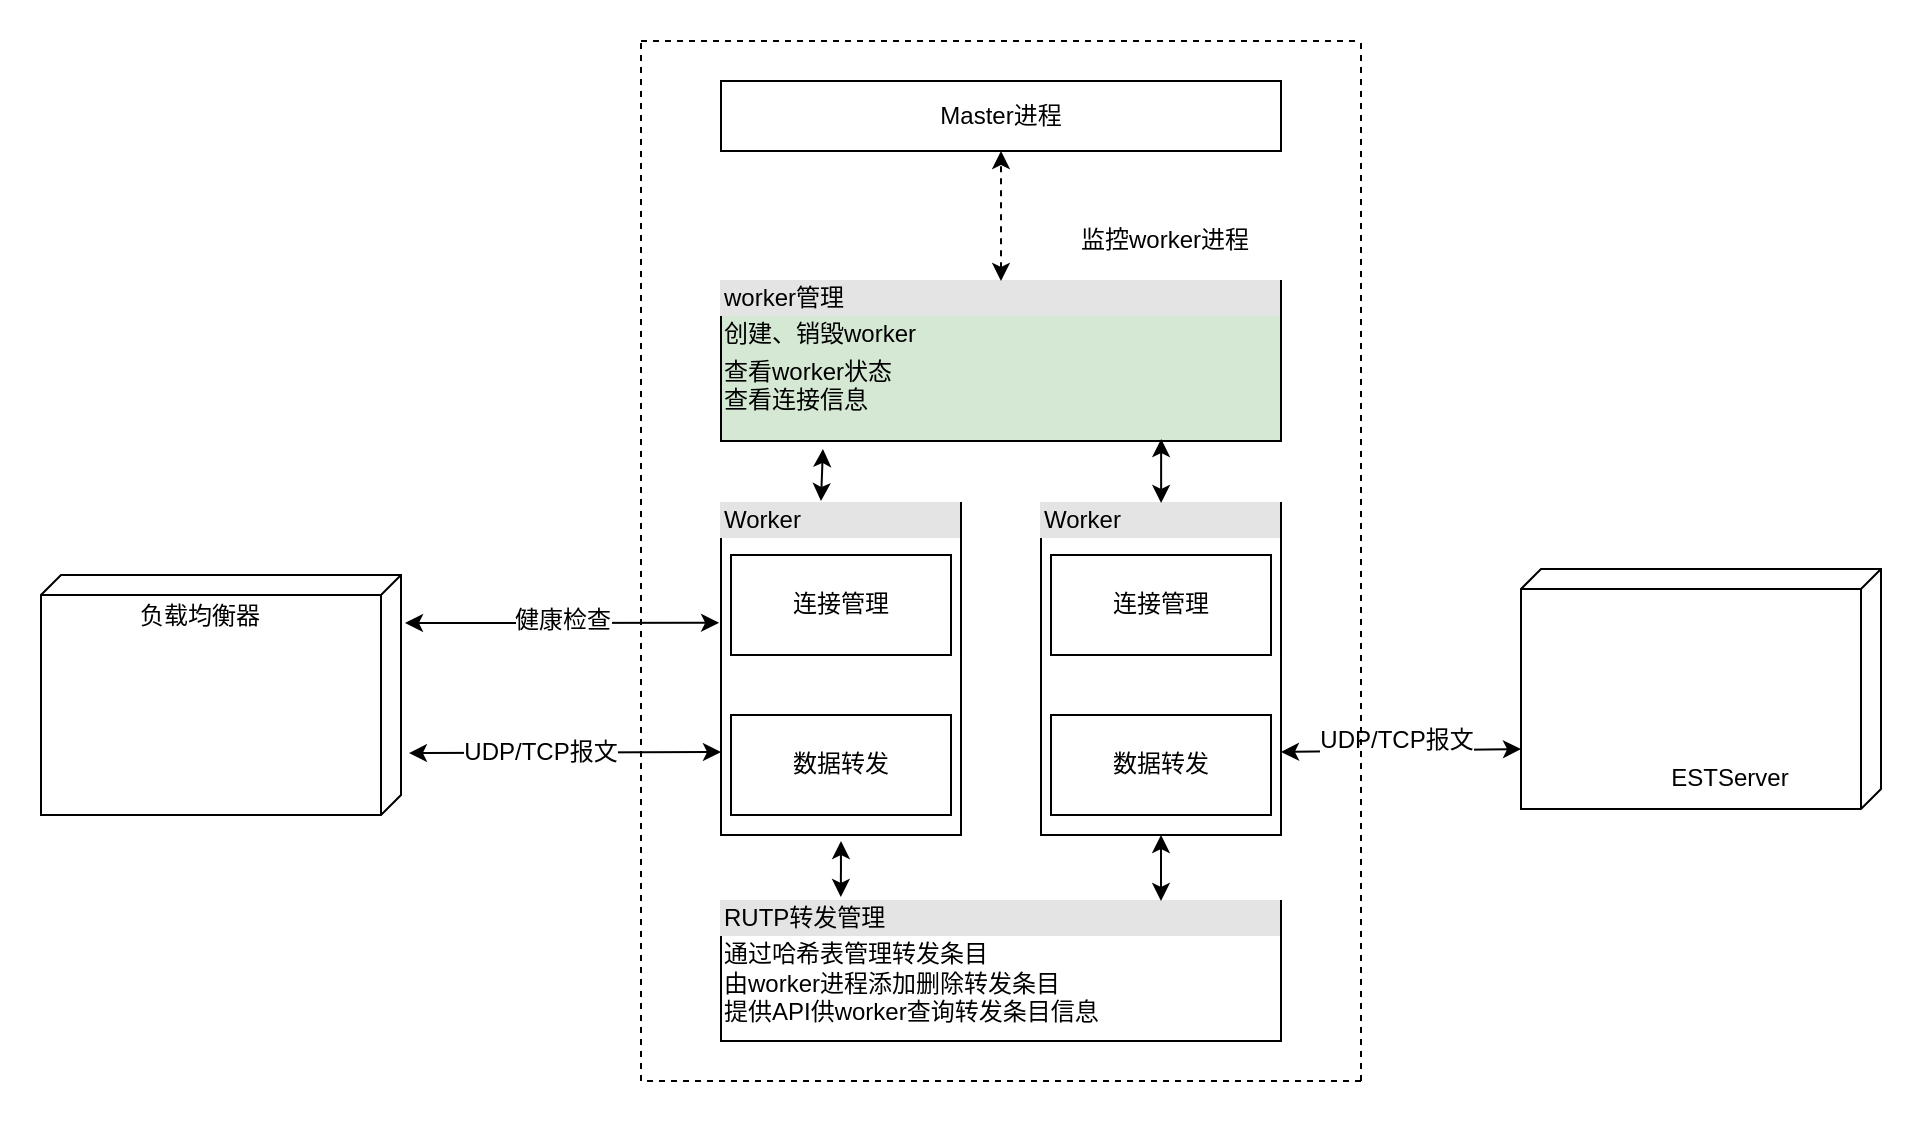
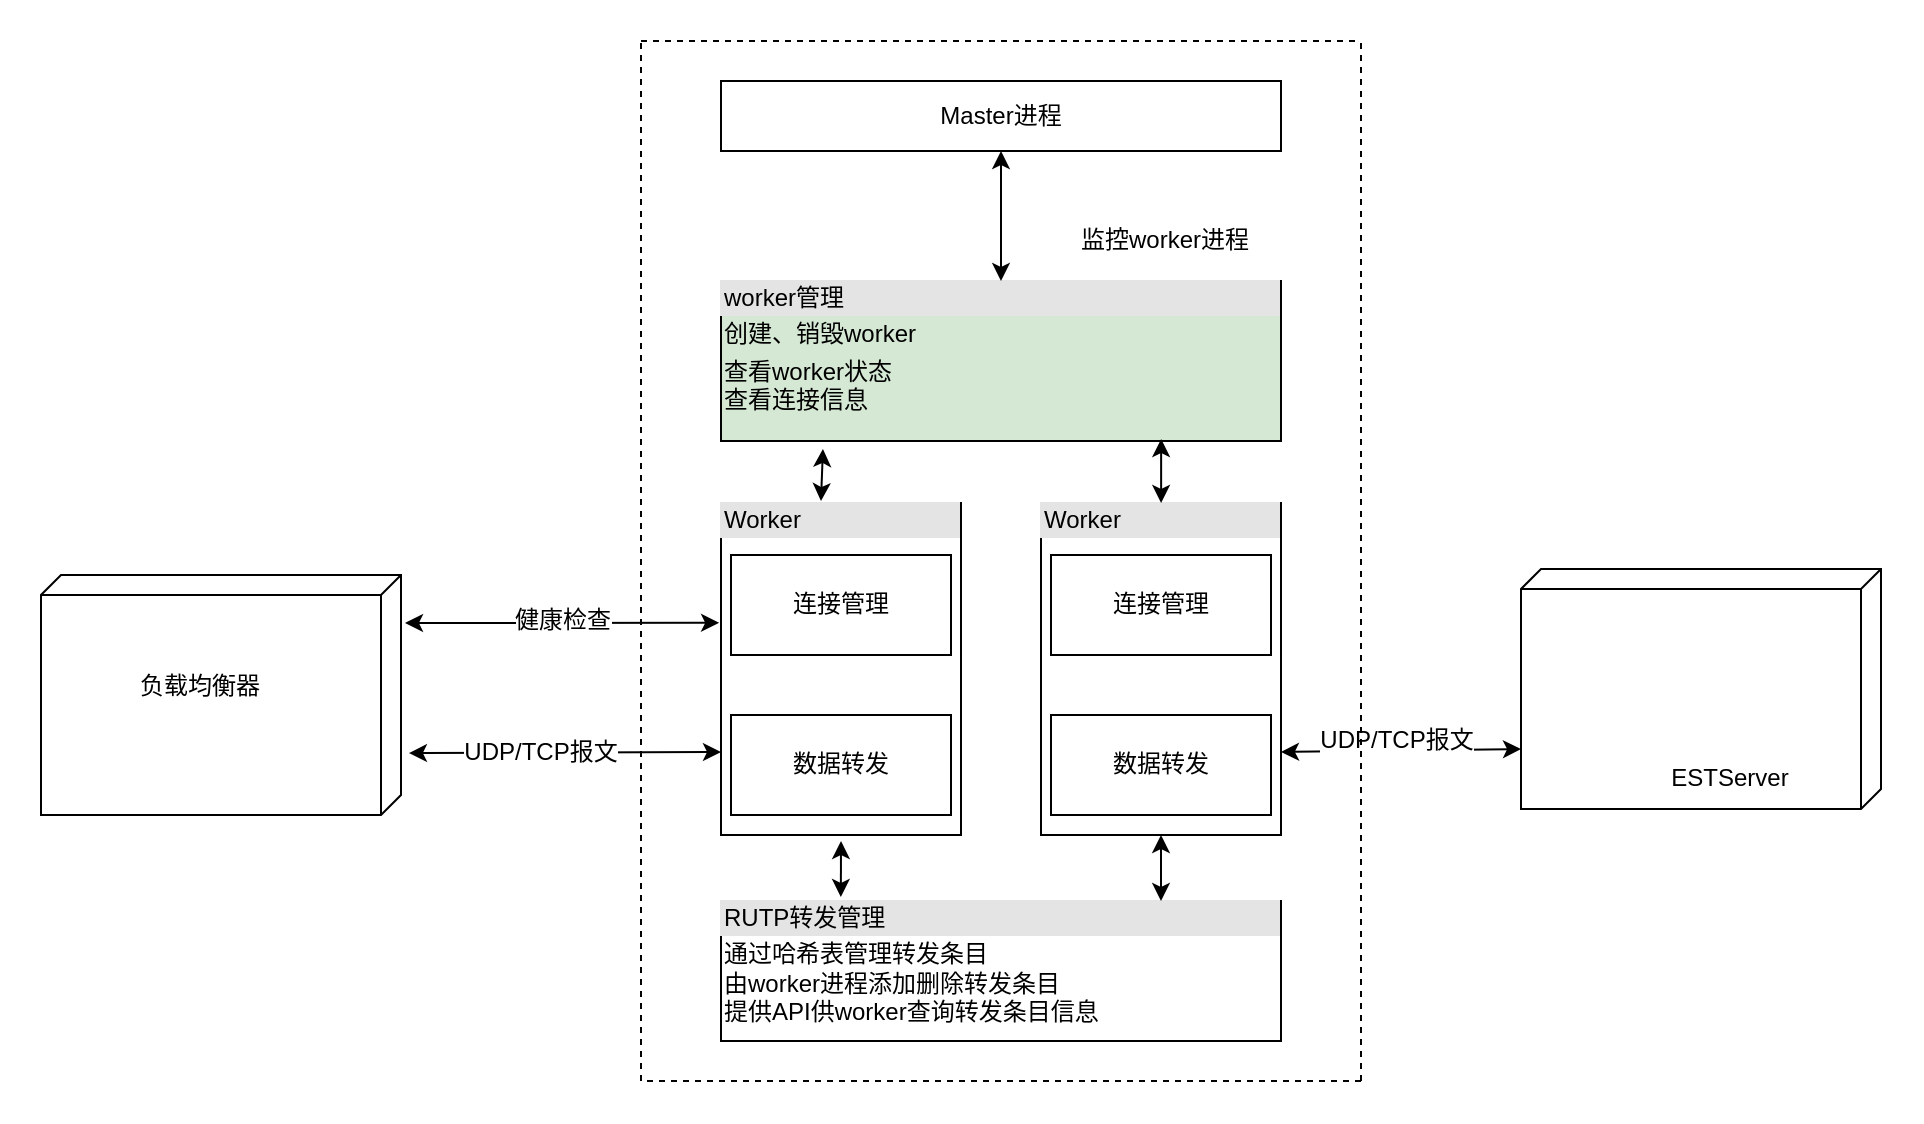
(1001, 214) -> (1001, 214)
(201, 617) -> (201, 687)
